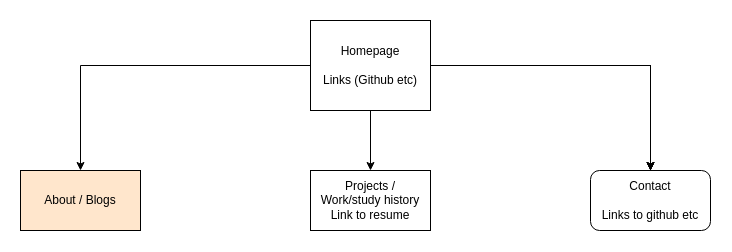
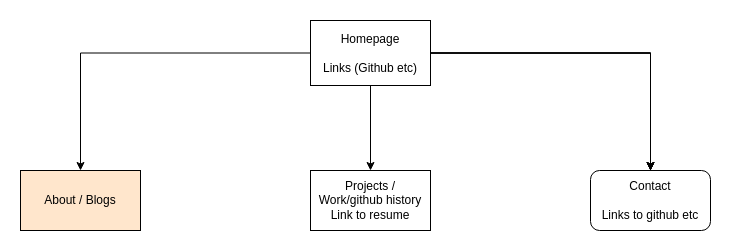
(371, 66) -> (371, 53)
(371, 201) -> (371, 201)
